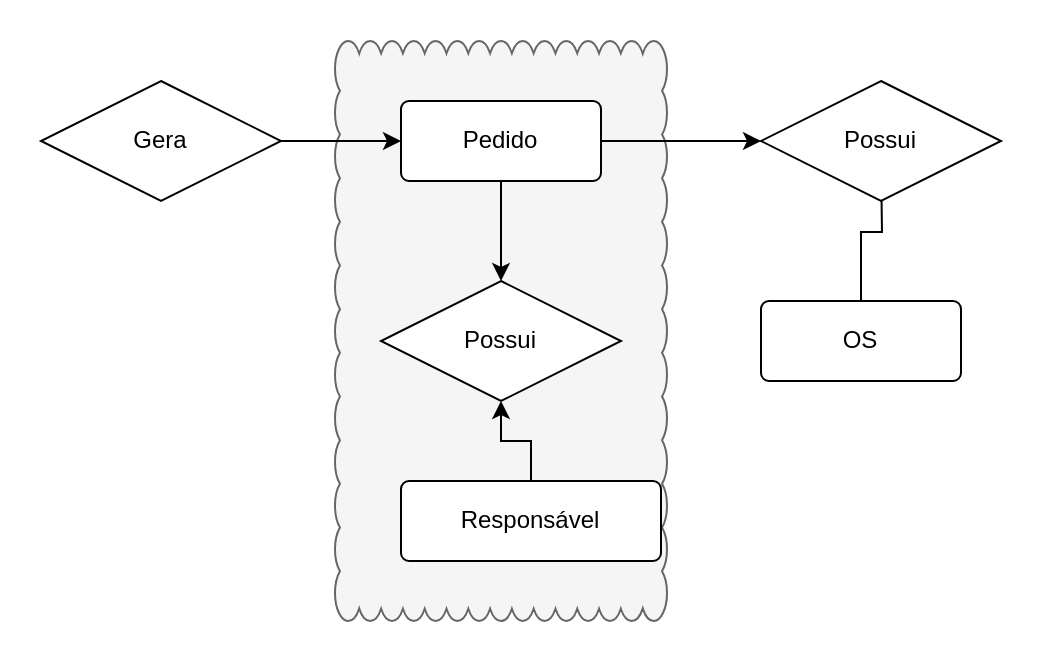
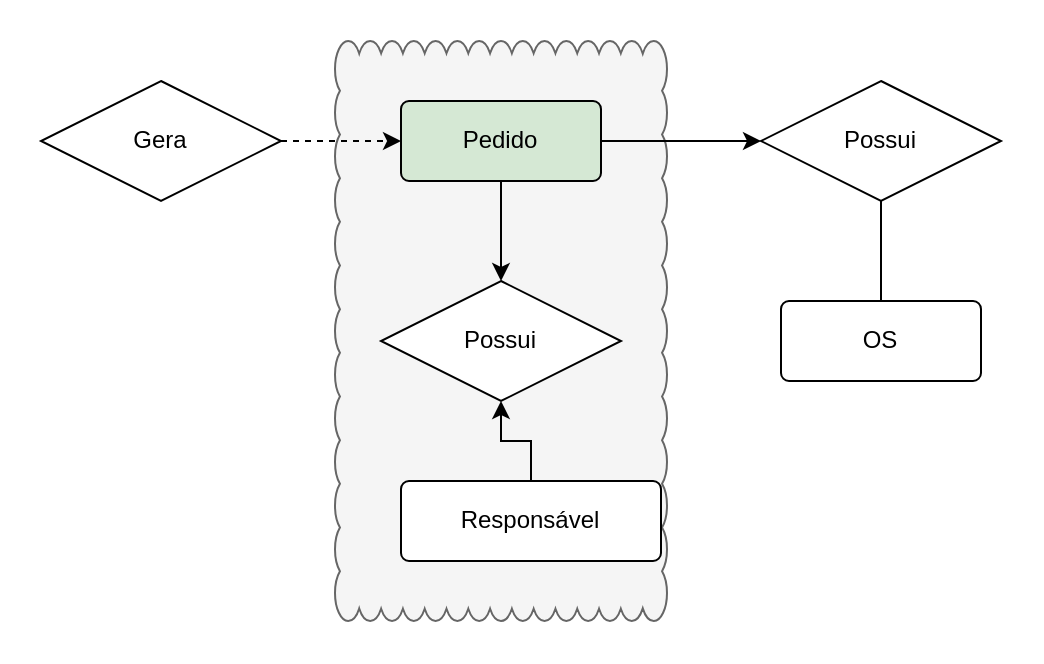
(336, 141) -> (336, 141)
(501, 141) -> (501, 141)
(861, 341) -> (881, 341)
